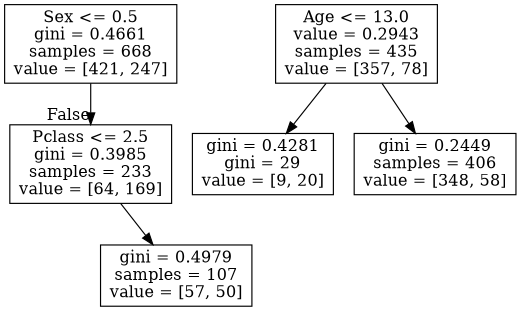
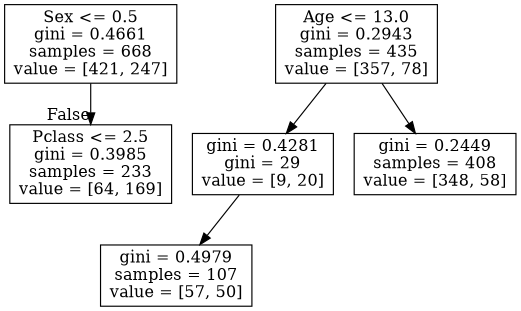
(356, 44) -> (356, 44)
(435, 164) -> (435, 164)
(133, 219) -> (223, 215)
